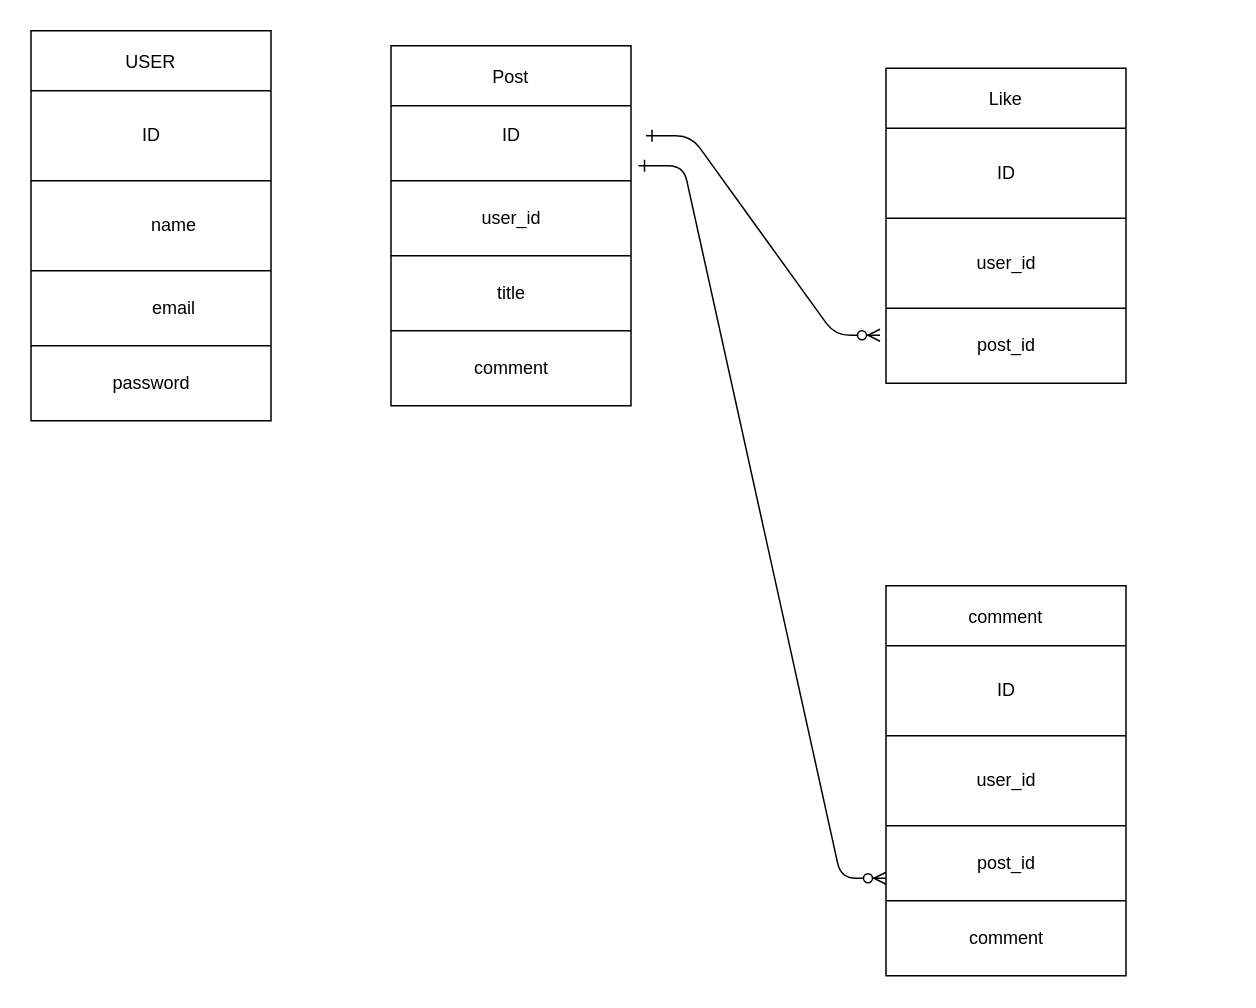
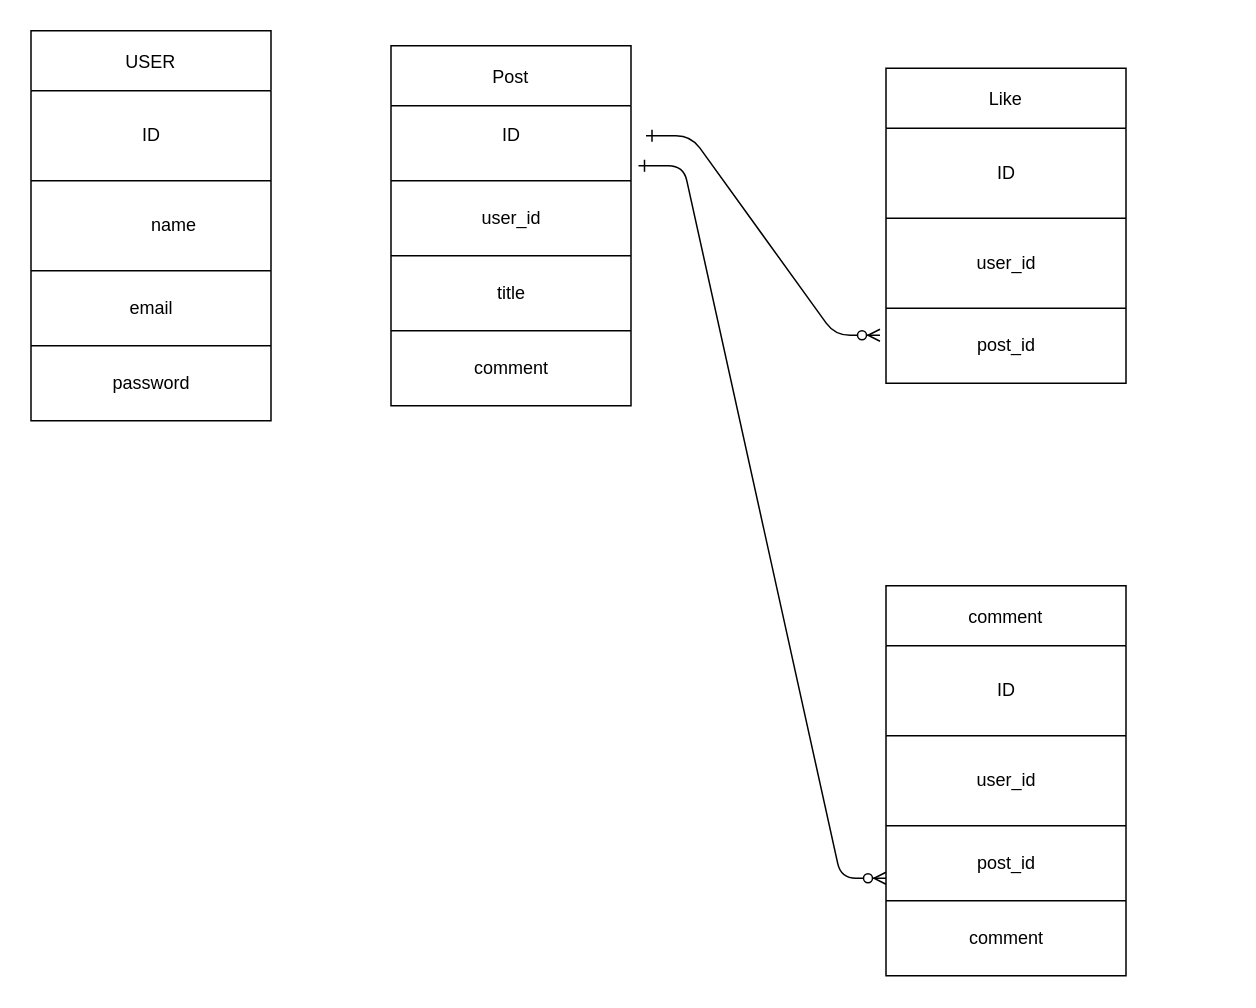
(173, 308) -> (151, 308)
